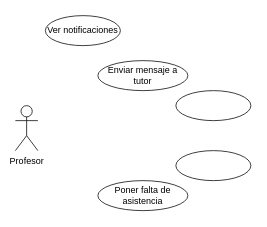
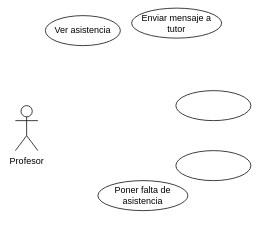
(83, 30) -> (83, 30)
(143, 75) -> (177, 23)
